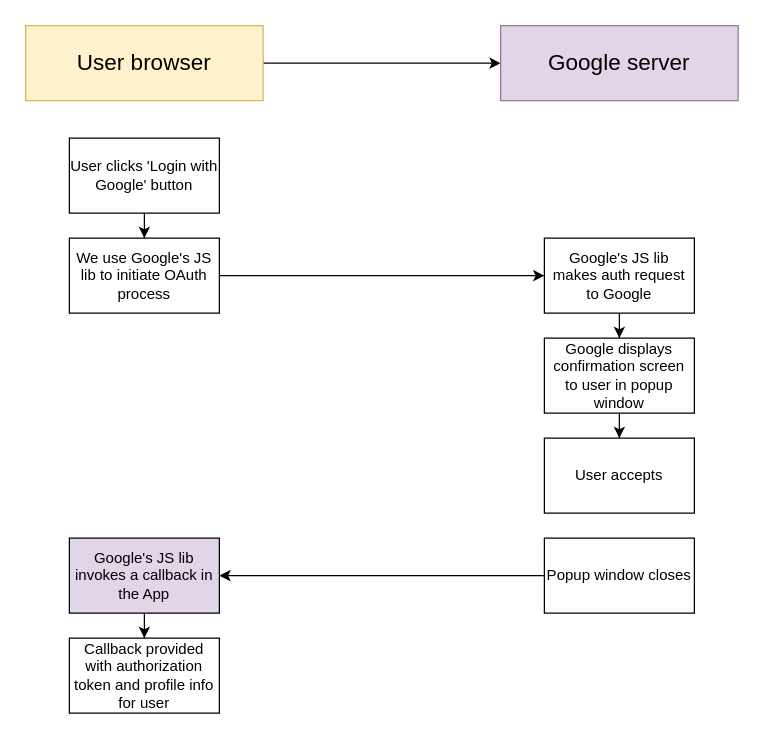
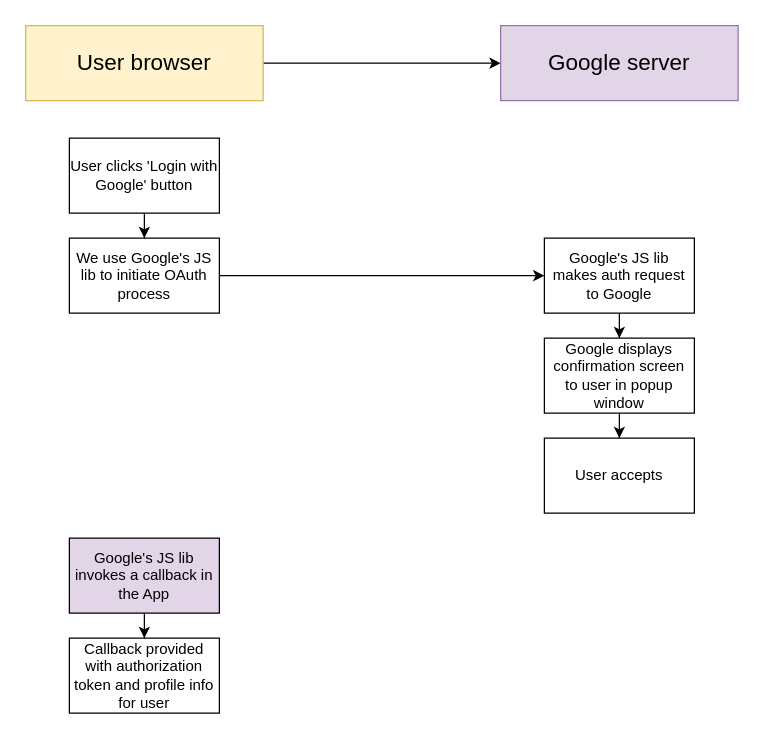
(386, 576) -> none
(619, 576) -> none
